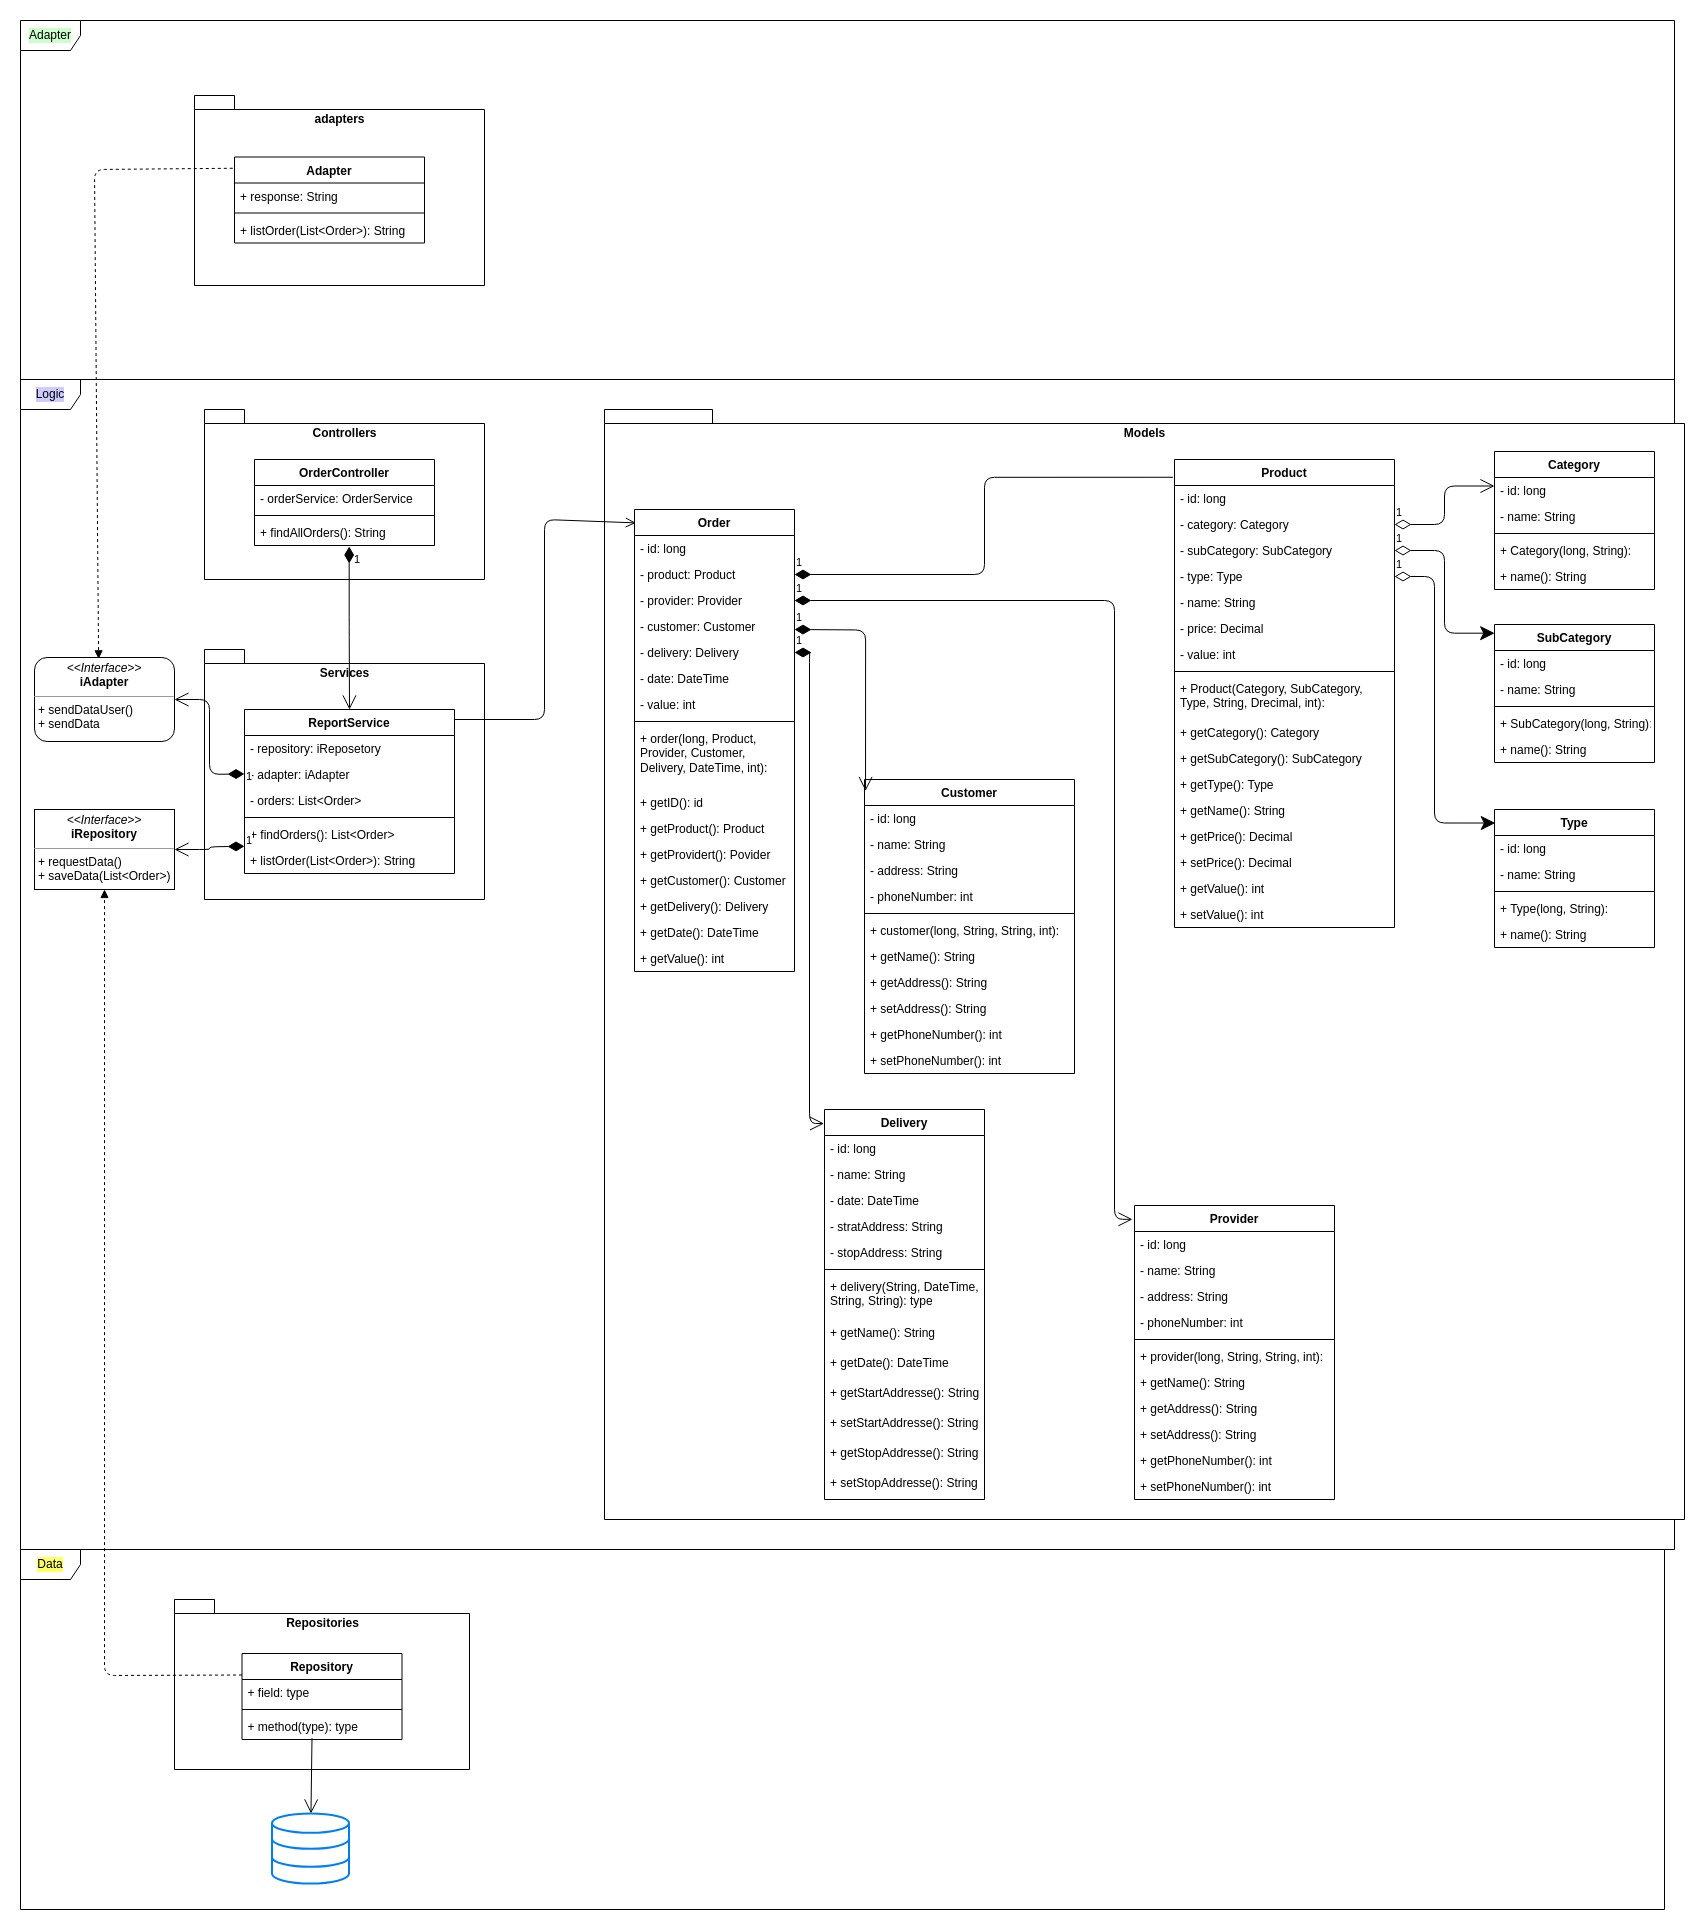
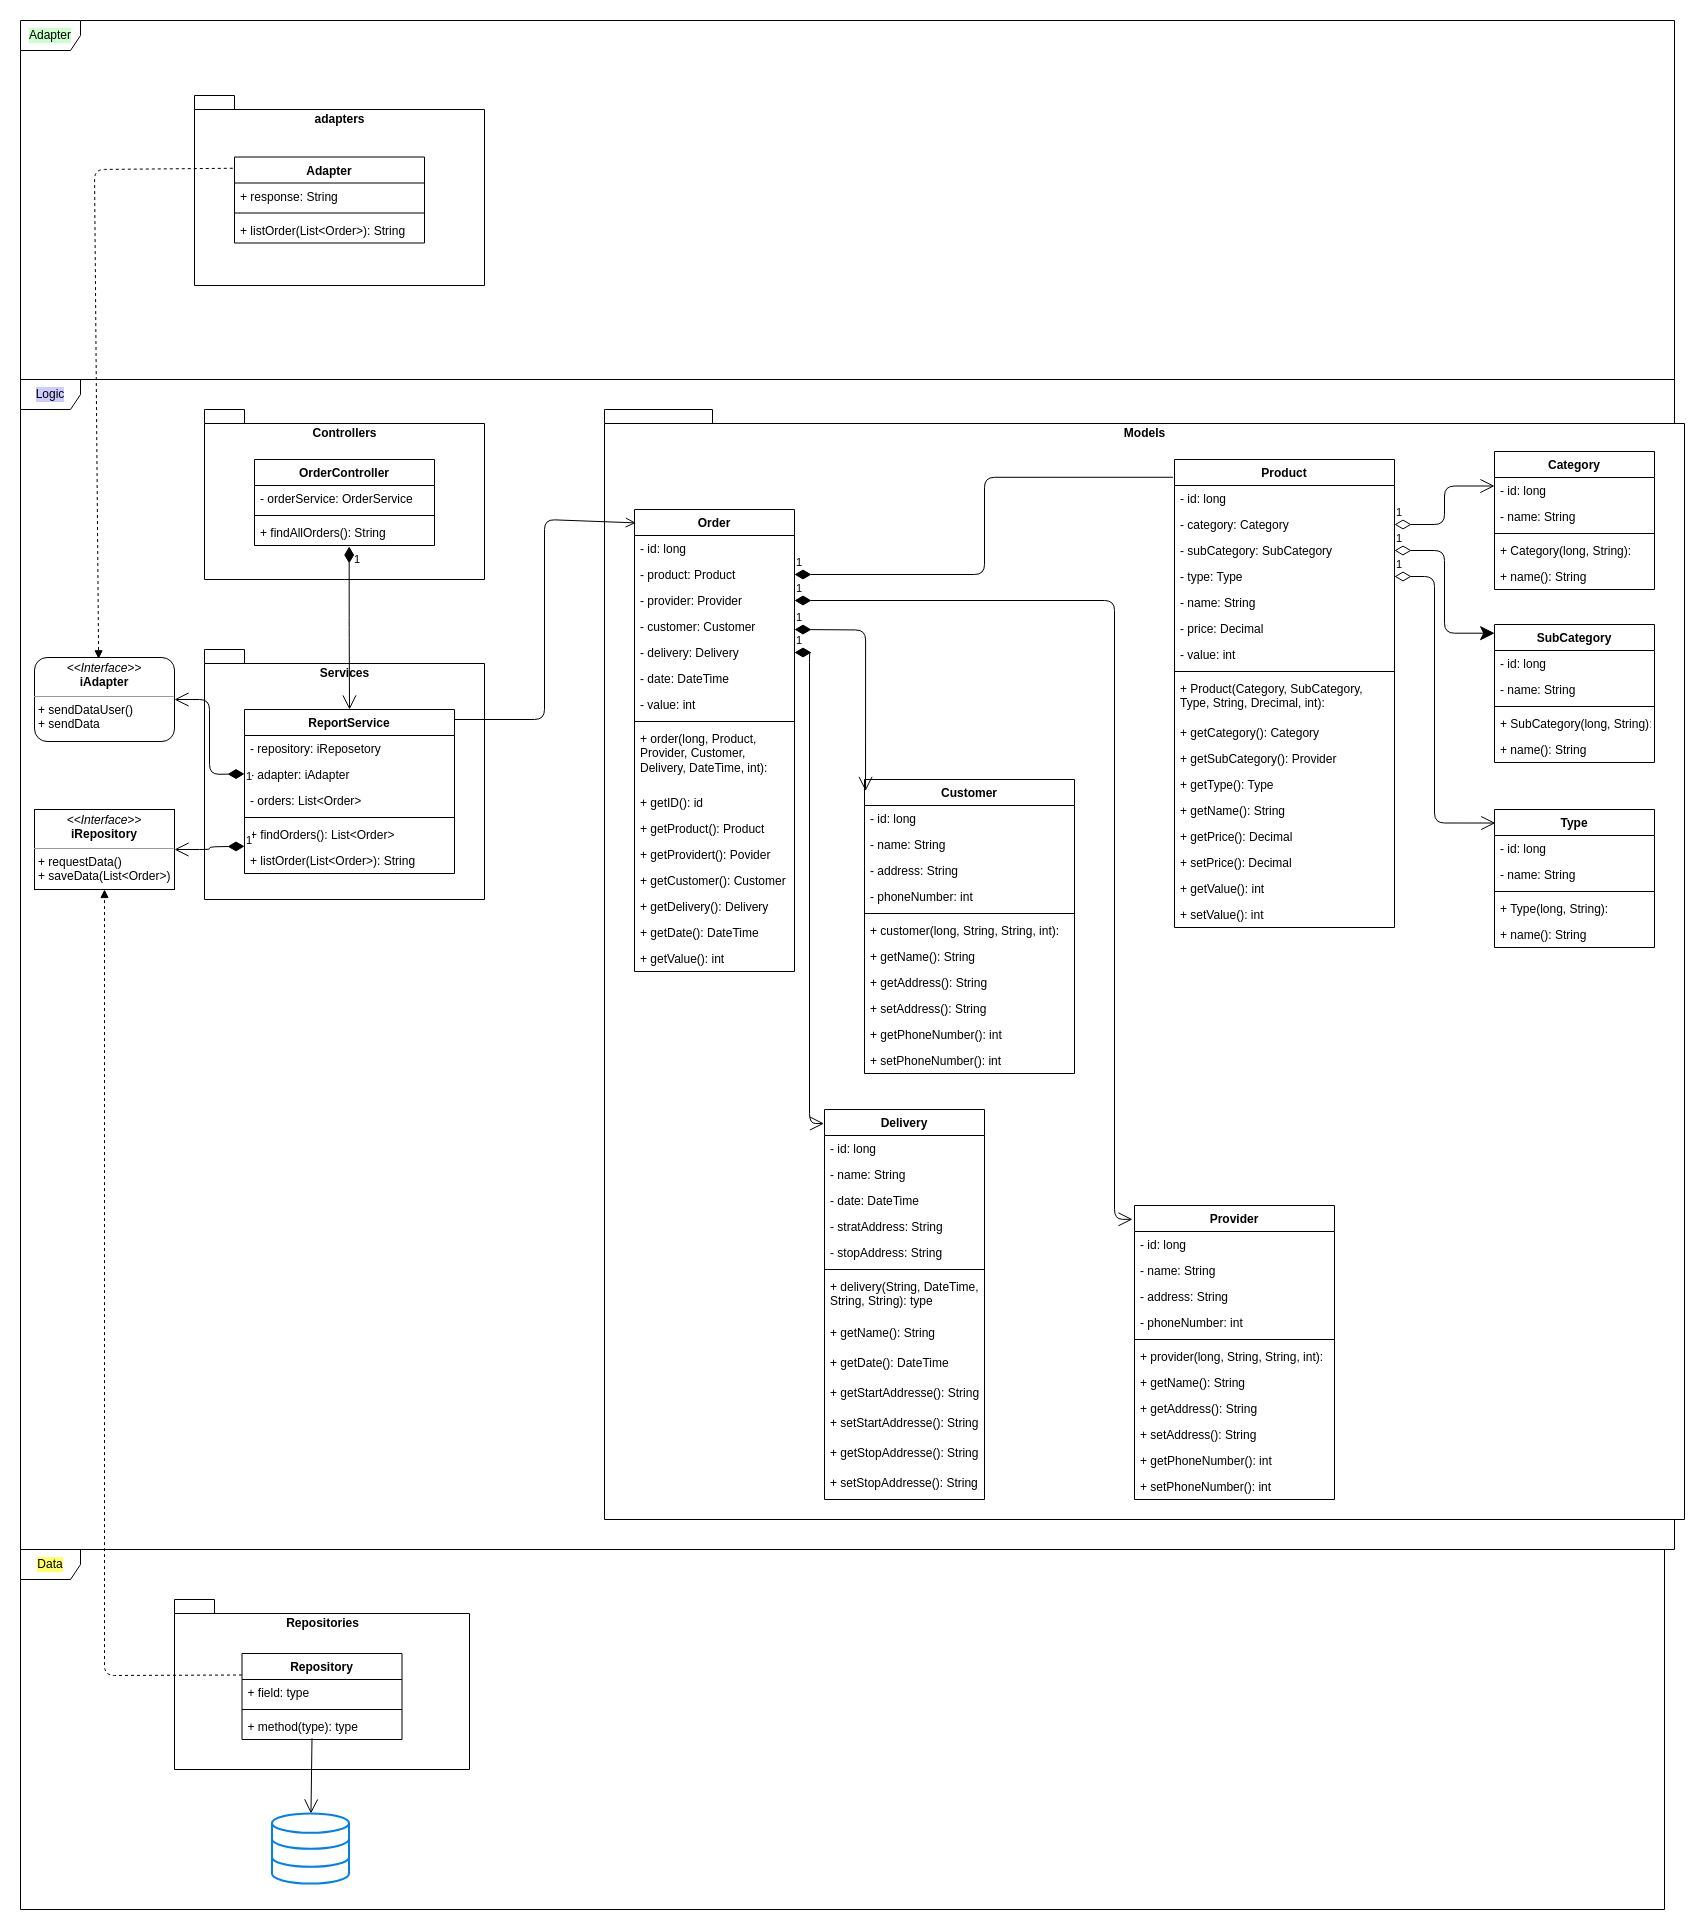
(1279, 759) -> (1268, 759)
(1482, 823) -> (1486, 823)
